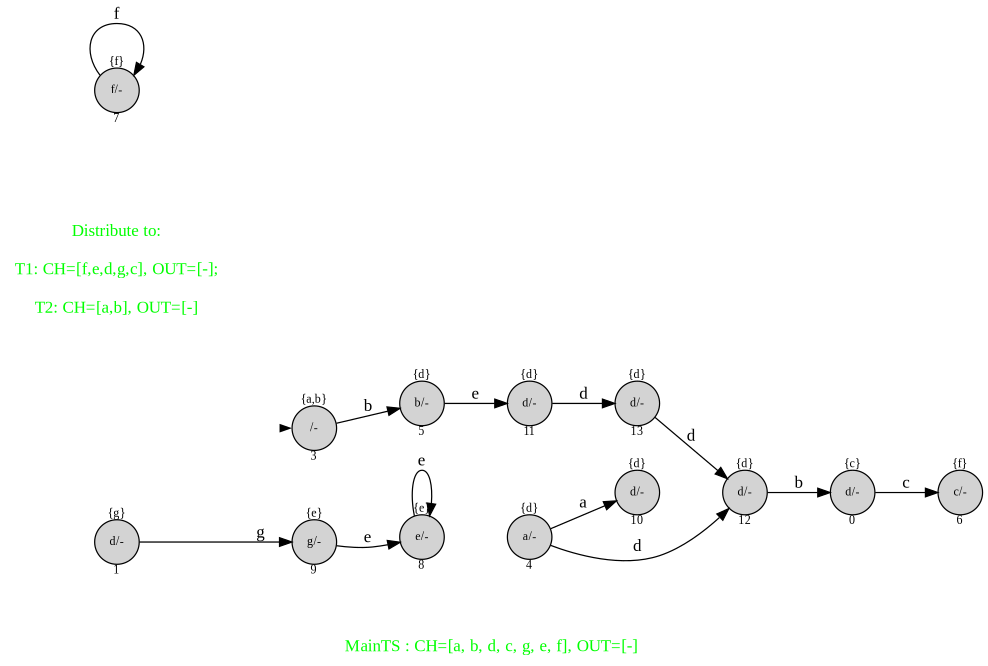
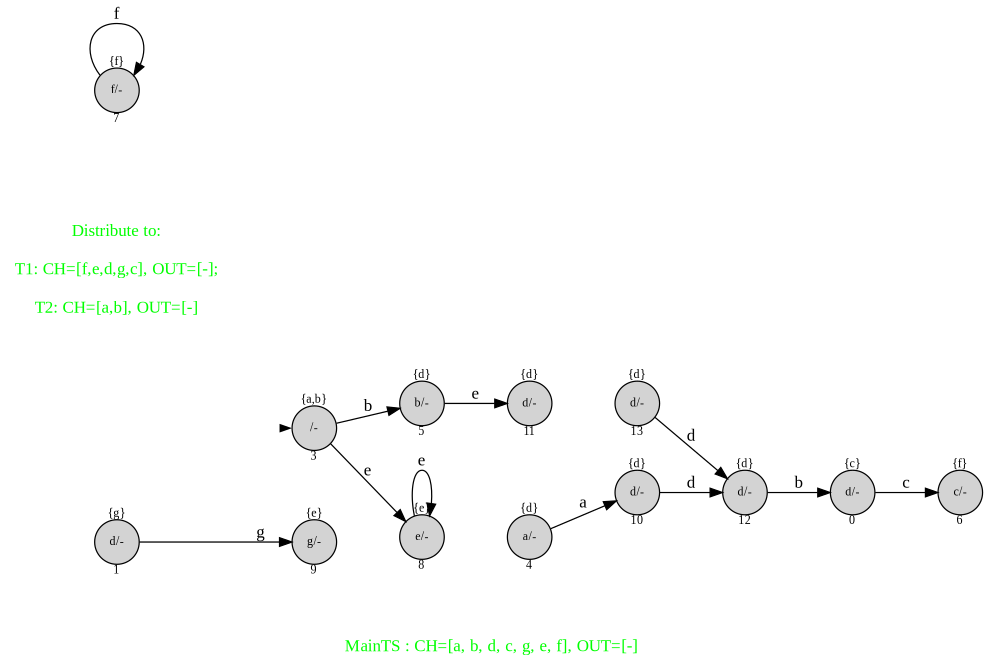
(577, 403) -> none
(362, 547) -> (364, 478)
(640, 560) -> (685, 493)
